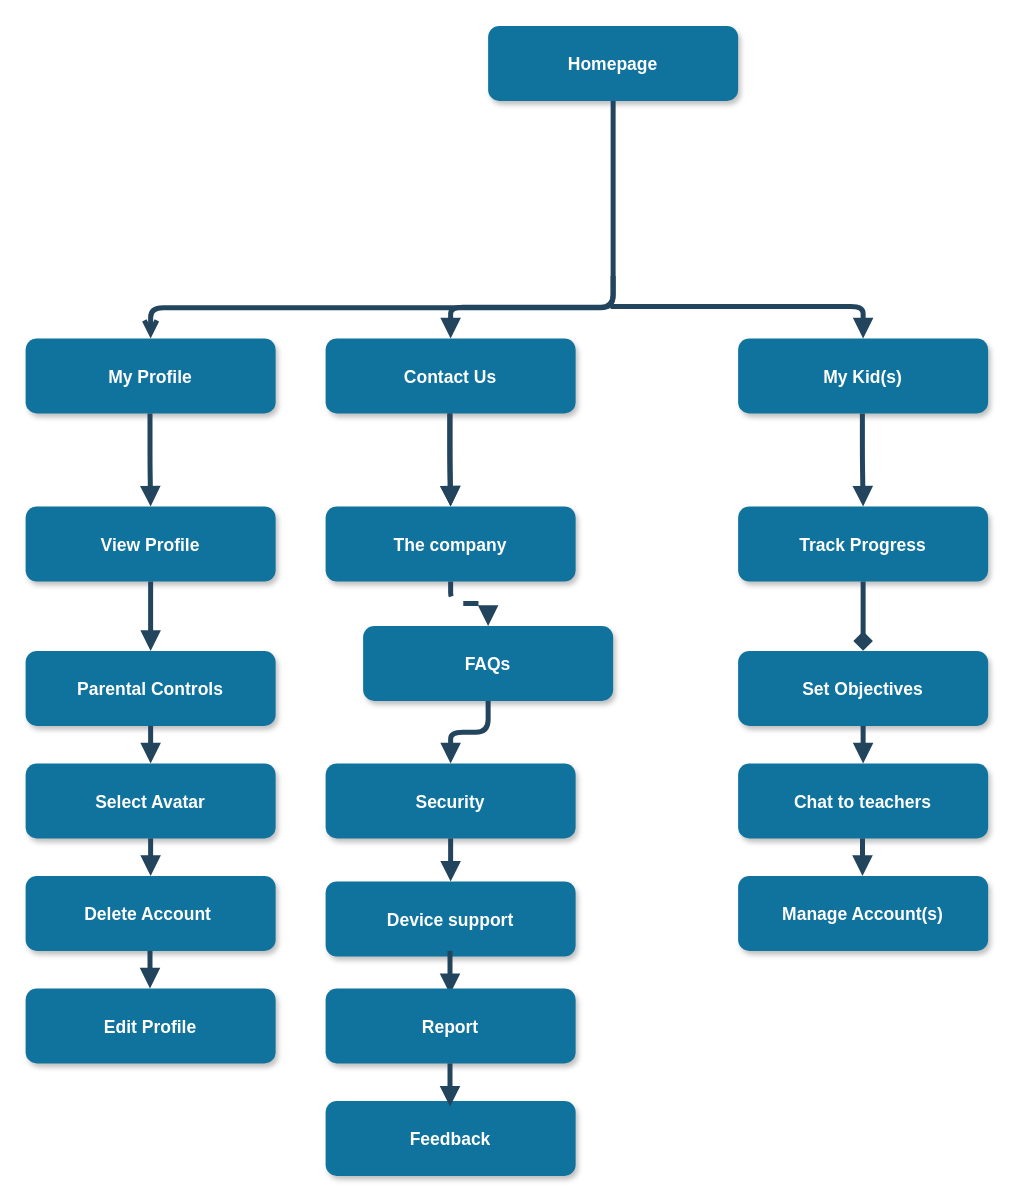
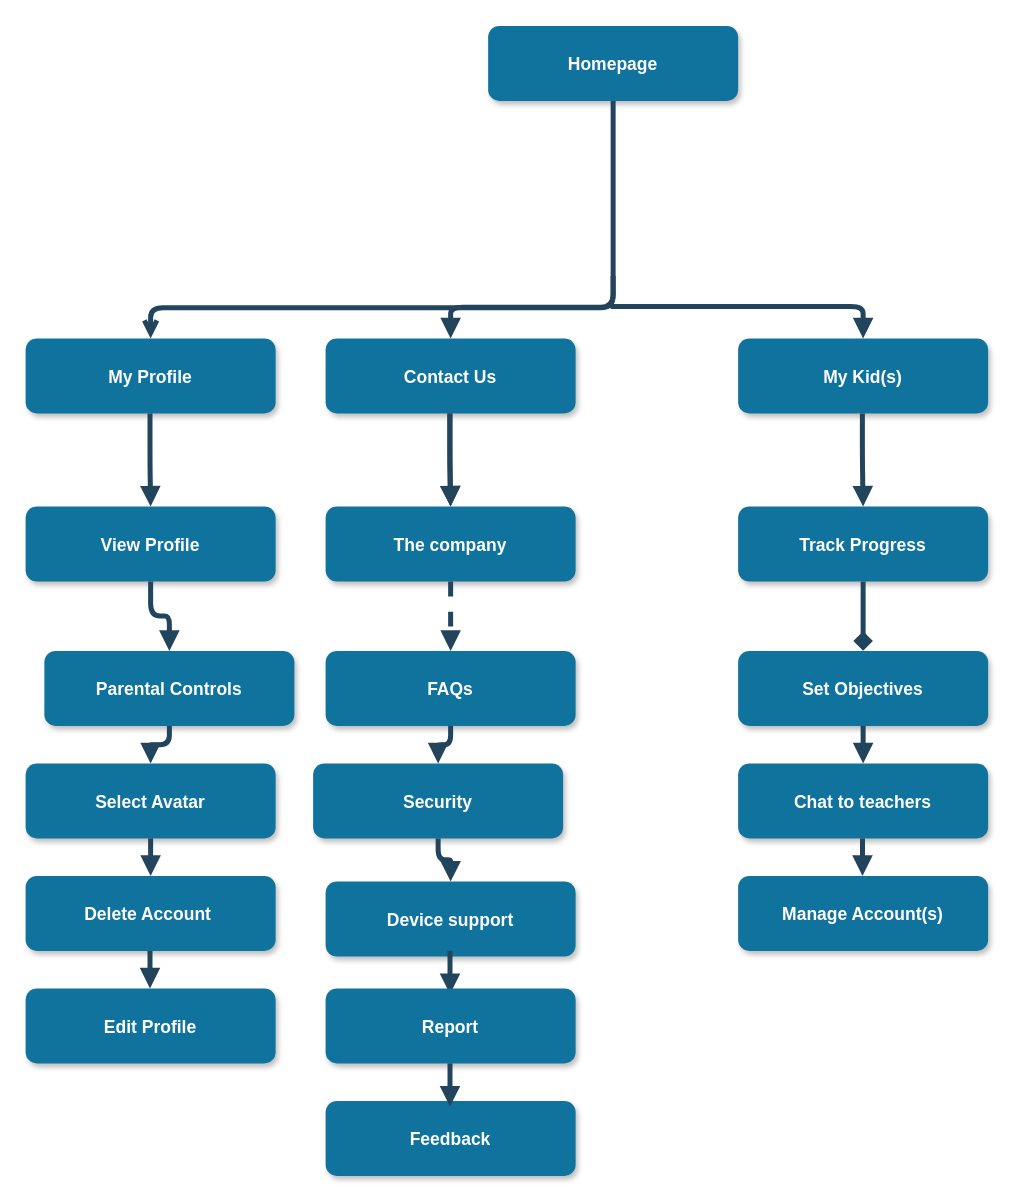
(488, 663) -> (451, 688)
(151, 688) -> (169, 688)
(451, 801) -> (438, 801)
